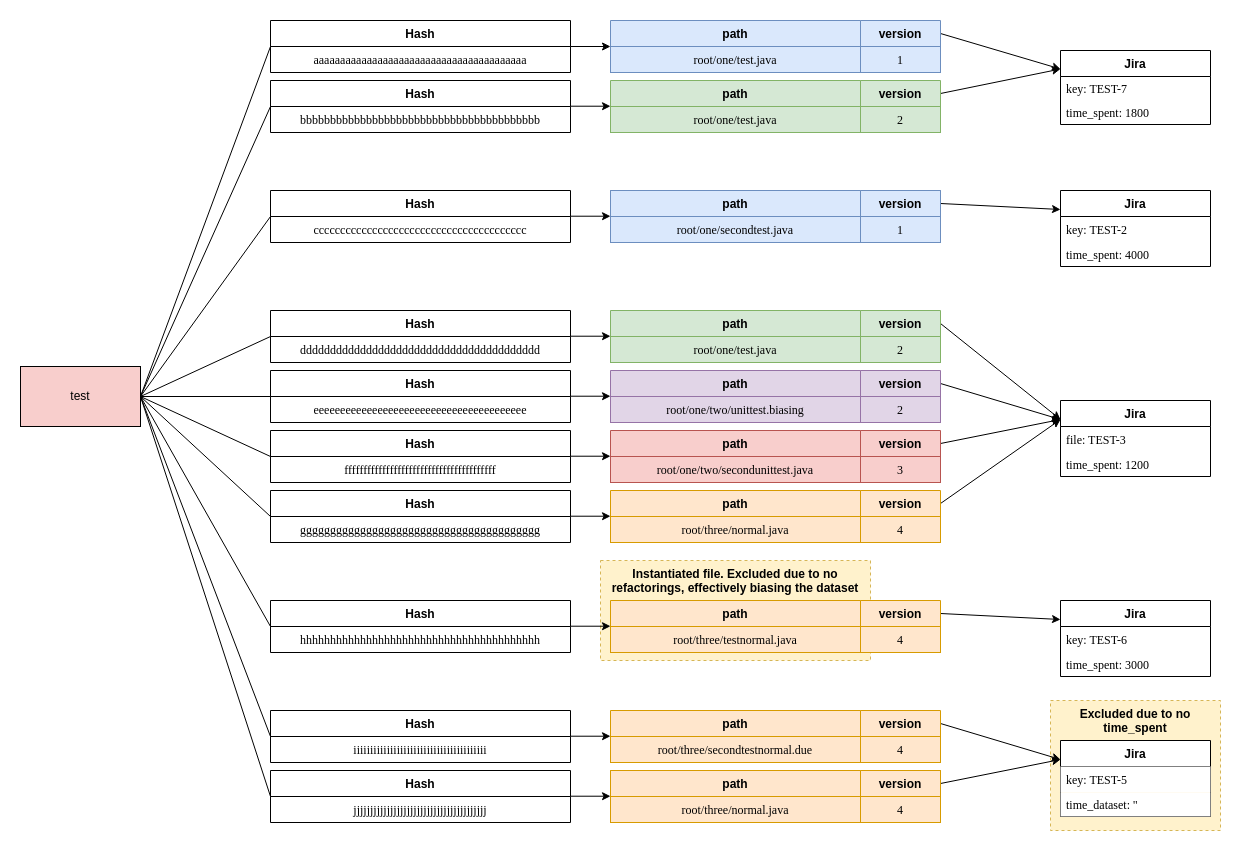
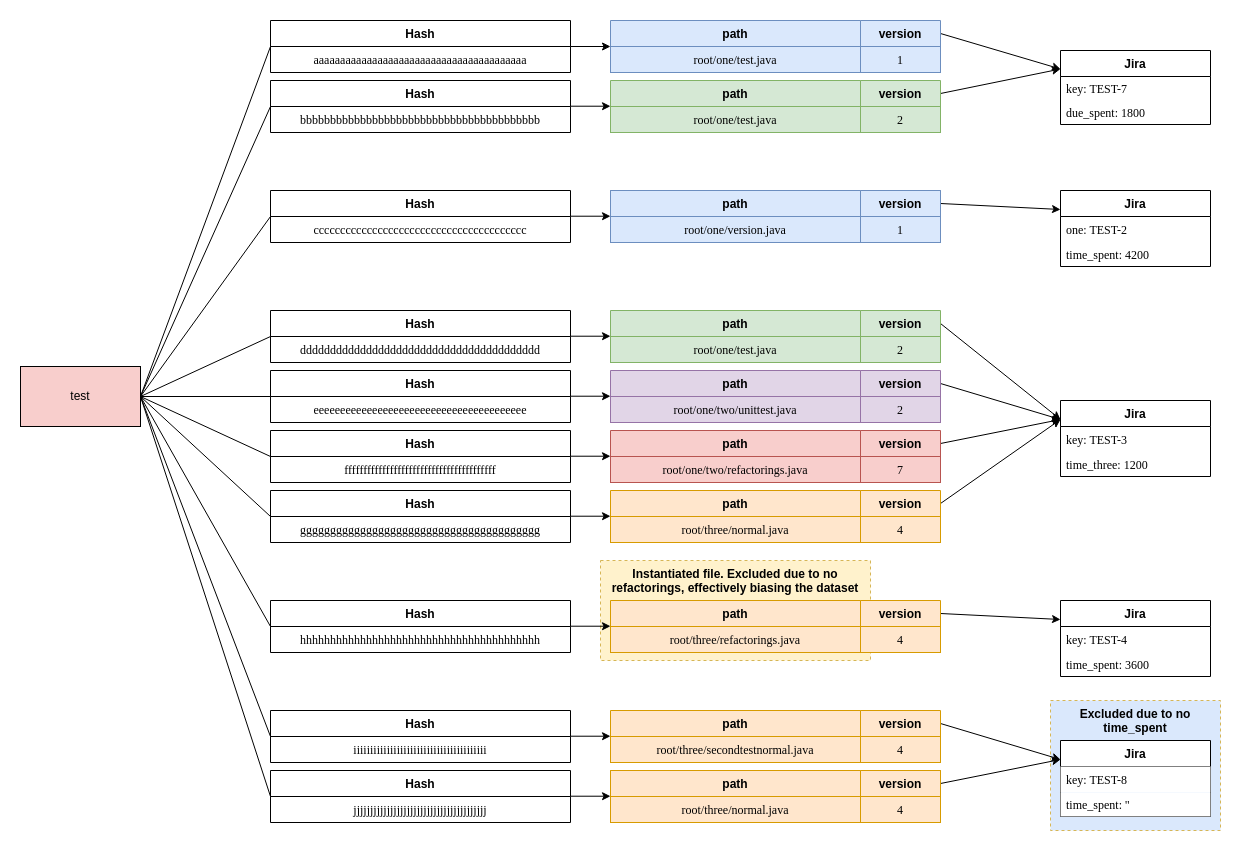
(1115, 113) -> (1113, 113)
(735, 230) -> (735, 230)
(1100, 230) -> (1100, 230)
(1115, 255) -> (1115, 255)
(735, 410) -> (735, 410)
(1100, 440) -> (1100, 440)
(1115, 465) -> (1115, 465)
(735, 470) -> (735, 470)
(900, 470) -> (900, 470)
(735, 640) -> (735, 640)
(1100, 640) -> (1100, 640)
(1115, 665) -> (1115, 665)
(1136, 722) -> (1136, 722)
(735, 750) -> (735, 750)
(1100, 780) -> (1100, 780)
(1112, 805) -> (1105, 805)
